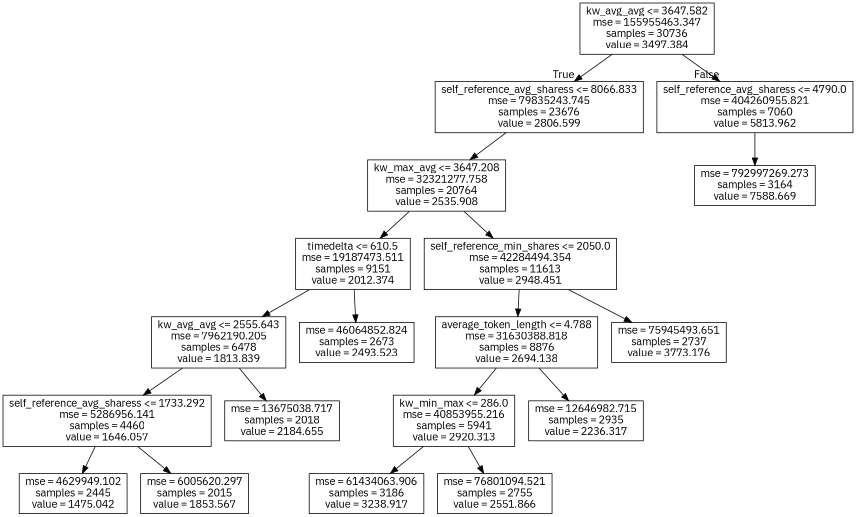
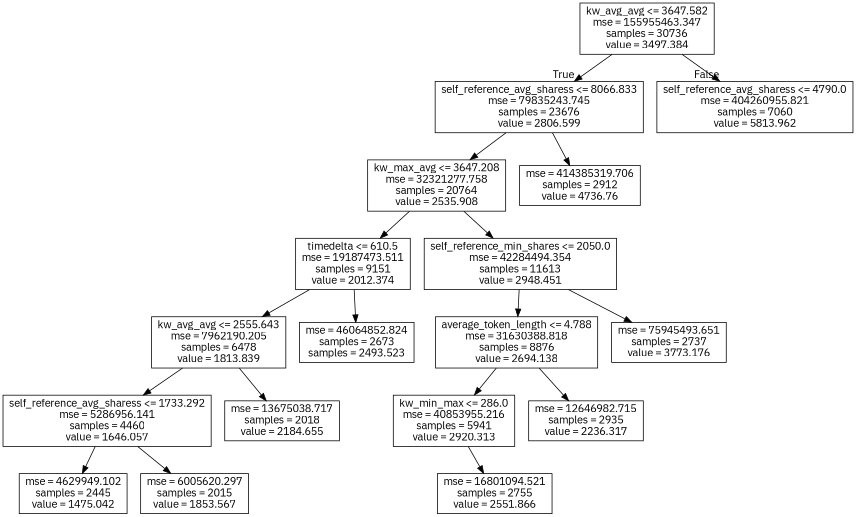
none -> (580, 186)
(755, 186) -> none
(357, 342) -> (357, 342)
(367, 494) -> none
(495, 494) -> (495, 494)
